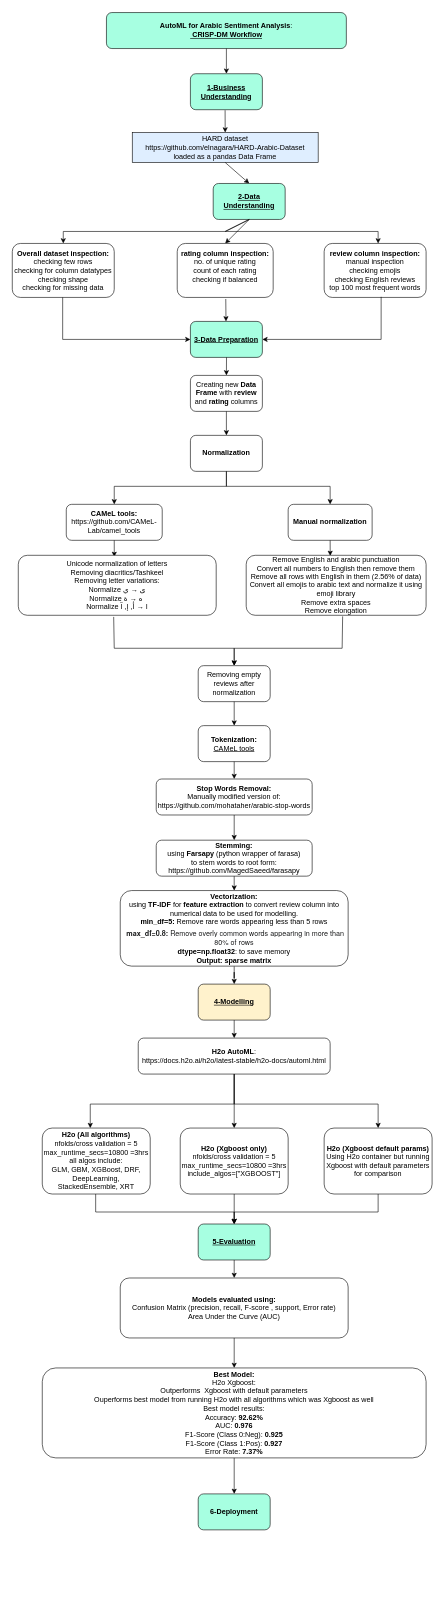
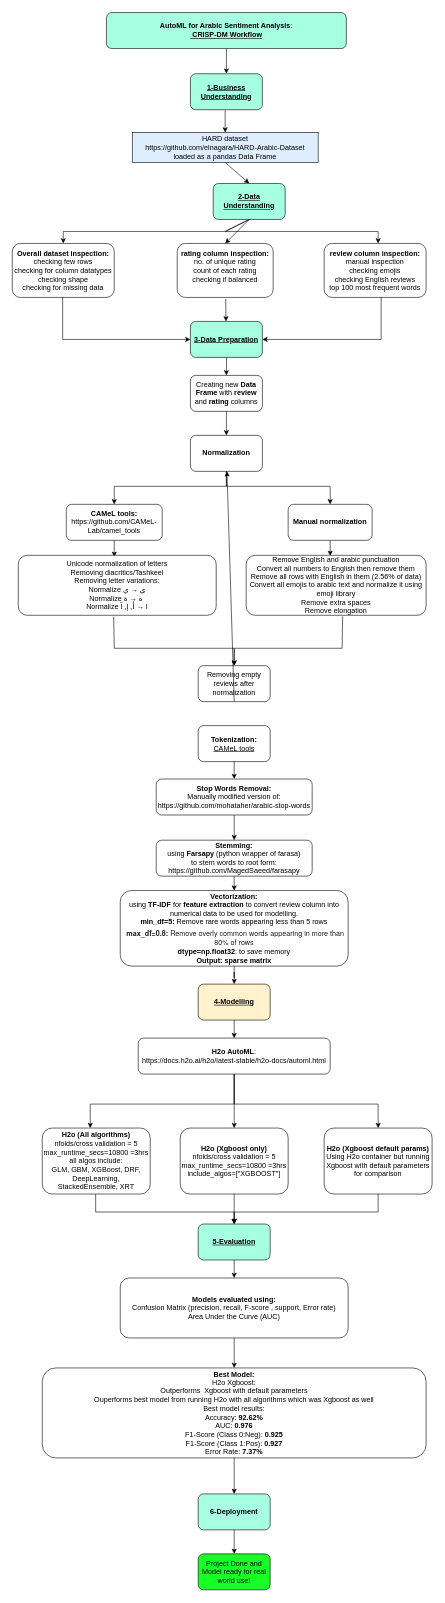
(234, 720) -> (230, 567)
none -> (234, 1548)
none -> (234, 1572)
